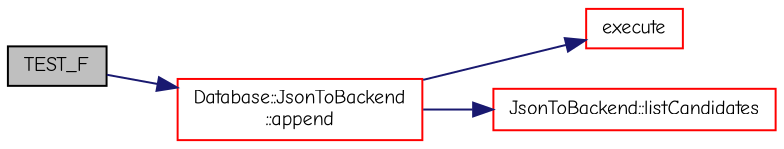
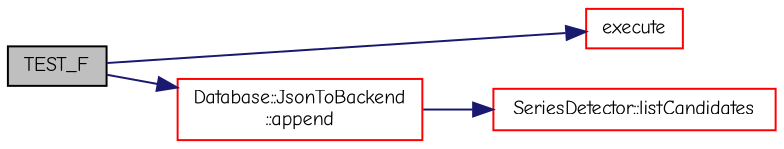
(495, 62) -> (336, 48)
(635, 110) -> (635, 110)
